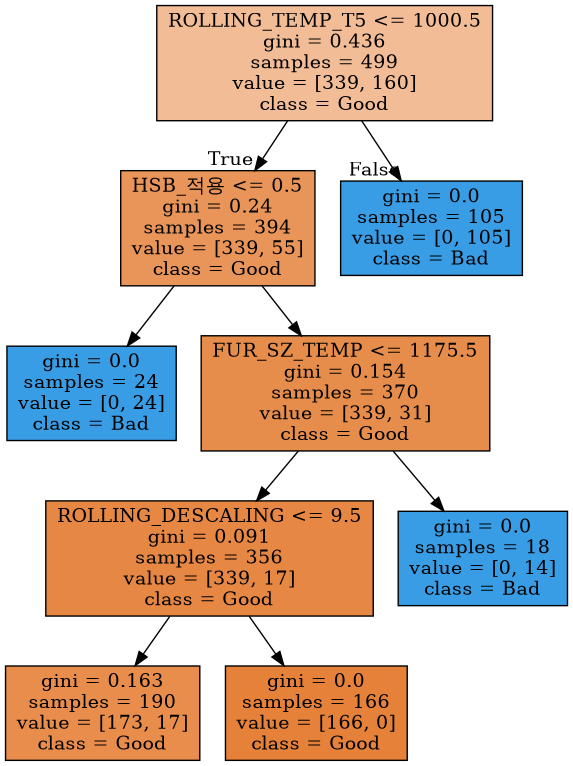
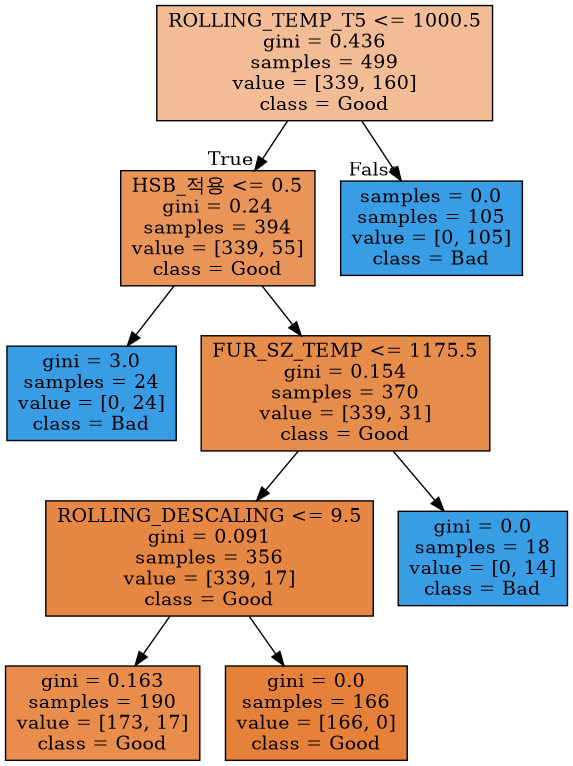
(432, 228) -> (432, 228)
(92, 393) -> (92, 393)
